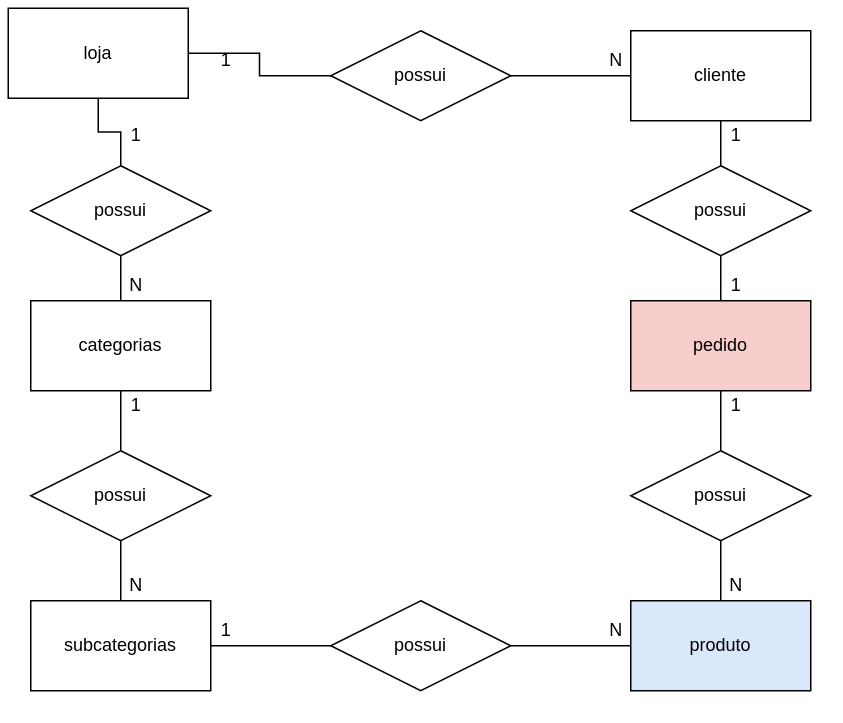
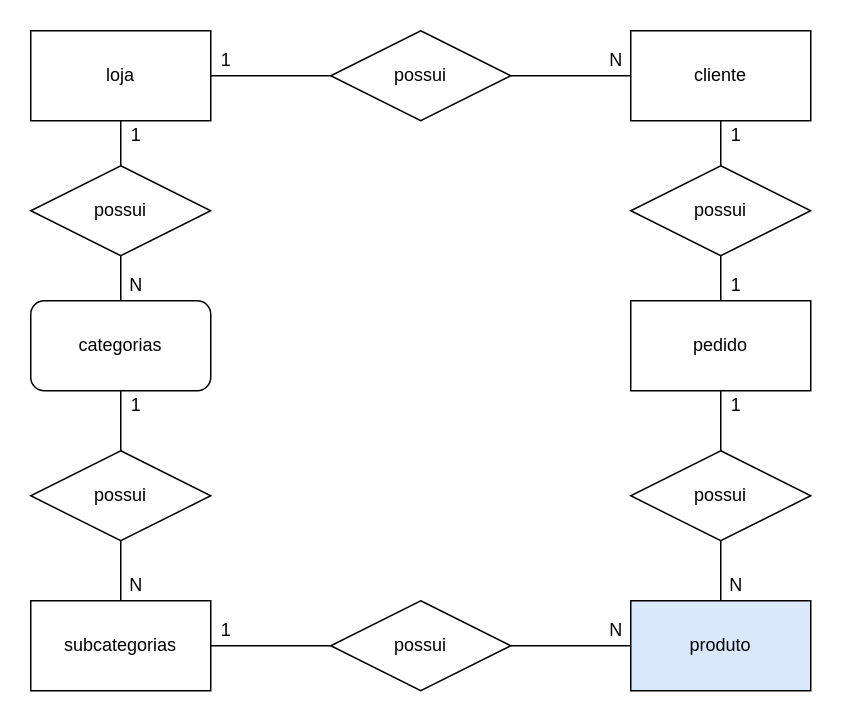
(98, 53) -> (121, 76)
(121, 346) -> (121, 346)
(721, 346) -> (721, 346)
